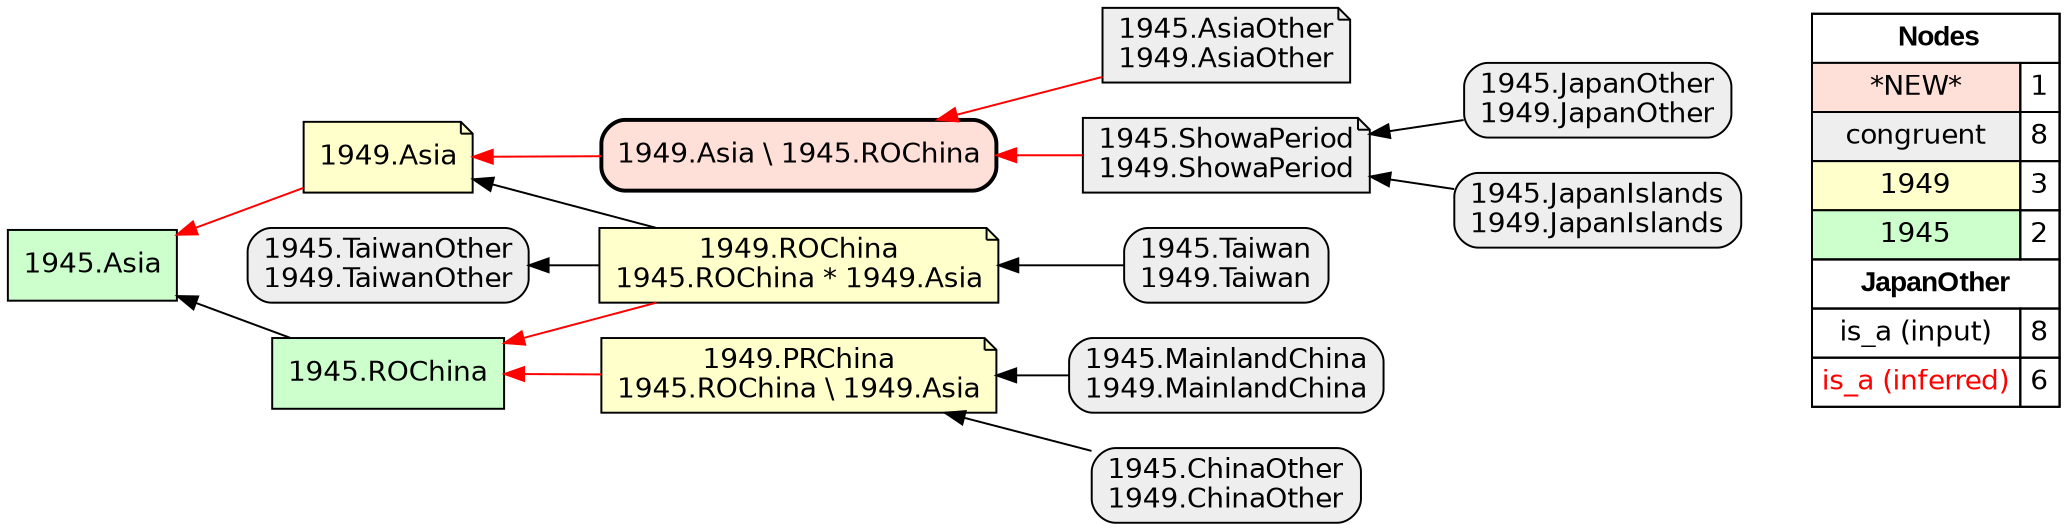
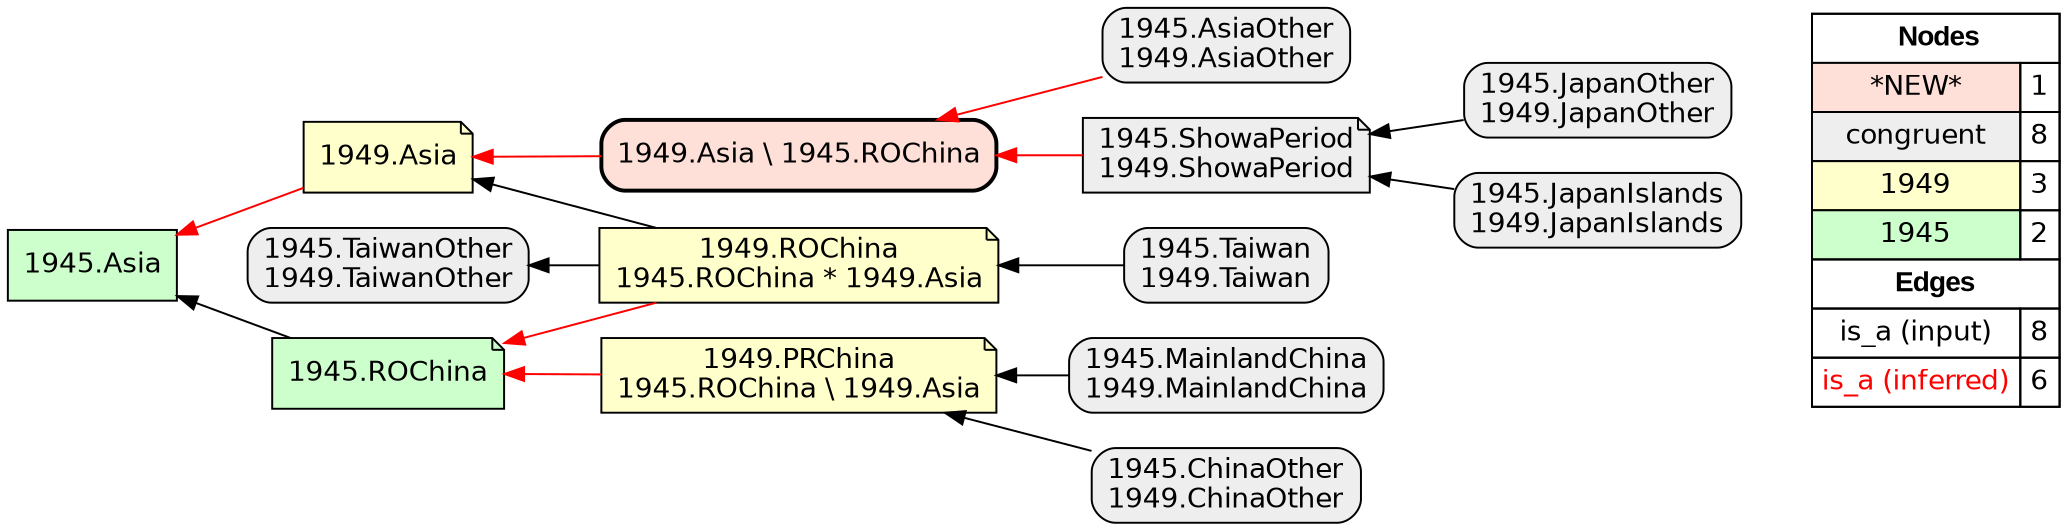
(1226, 45) -> (1226, 45)
(1936, 283) -> (1936, 283)
(388, 373) -> (388, 373)
